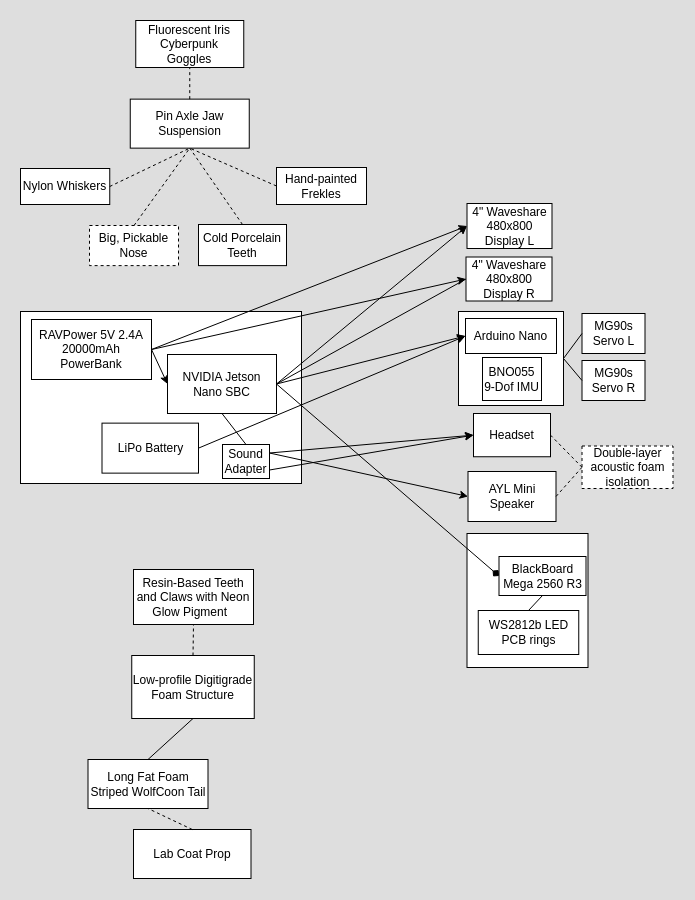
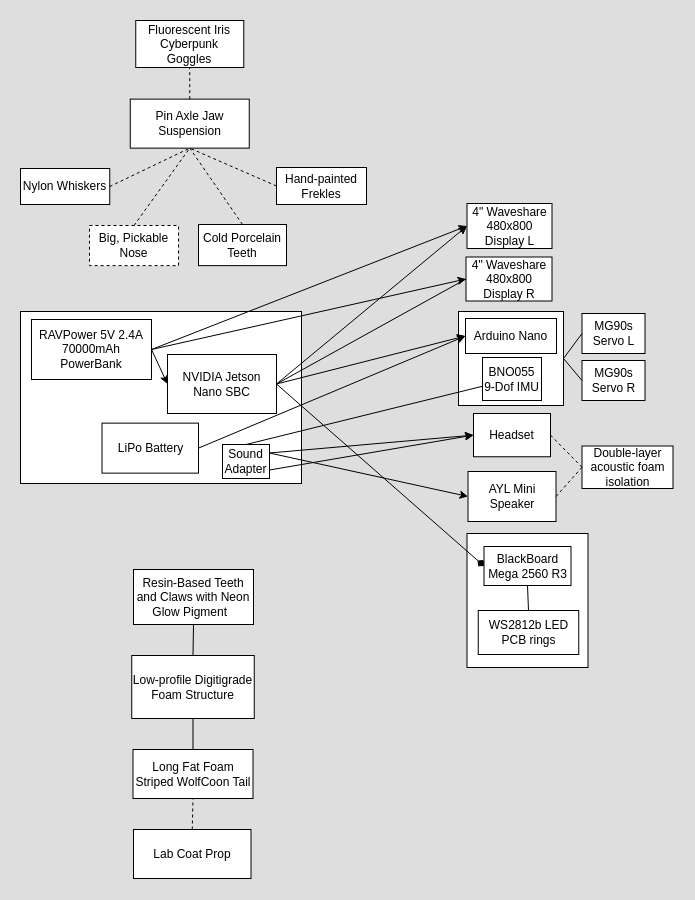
(92, 350) -> (92, 350)
(234, 429) -> (364, 415)
(628, 467) -> (628, 467)
(543, 576) -> (528, 566)
(193, 639) -> (193, 639)
(148, 784) -> (193, 774)
